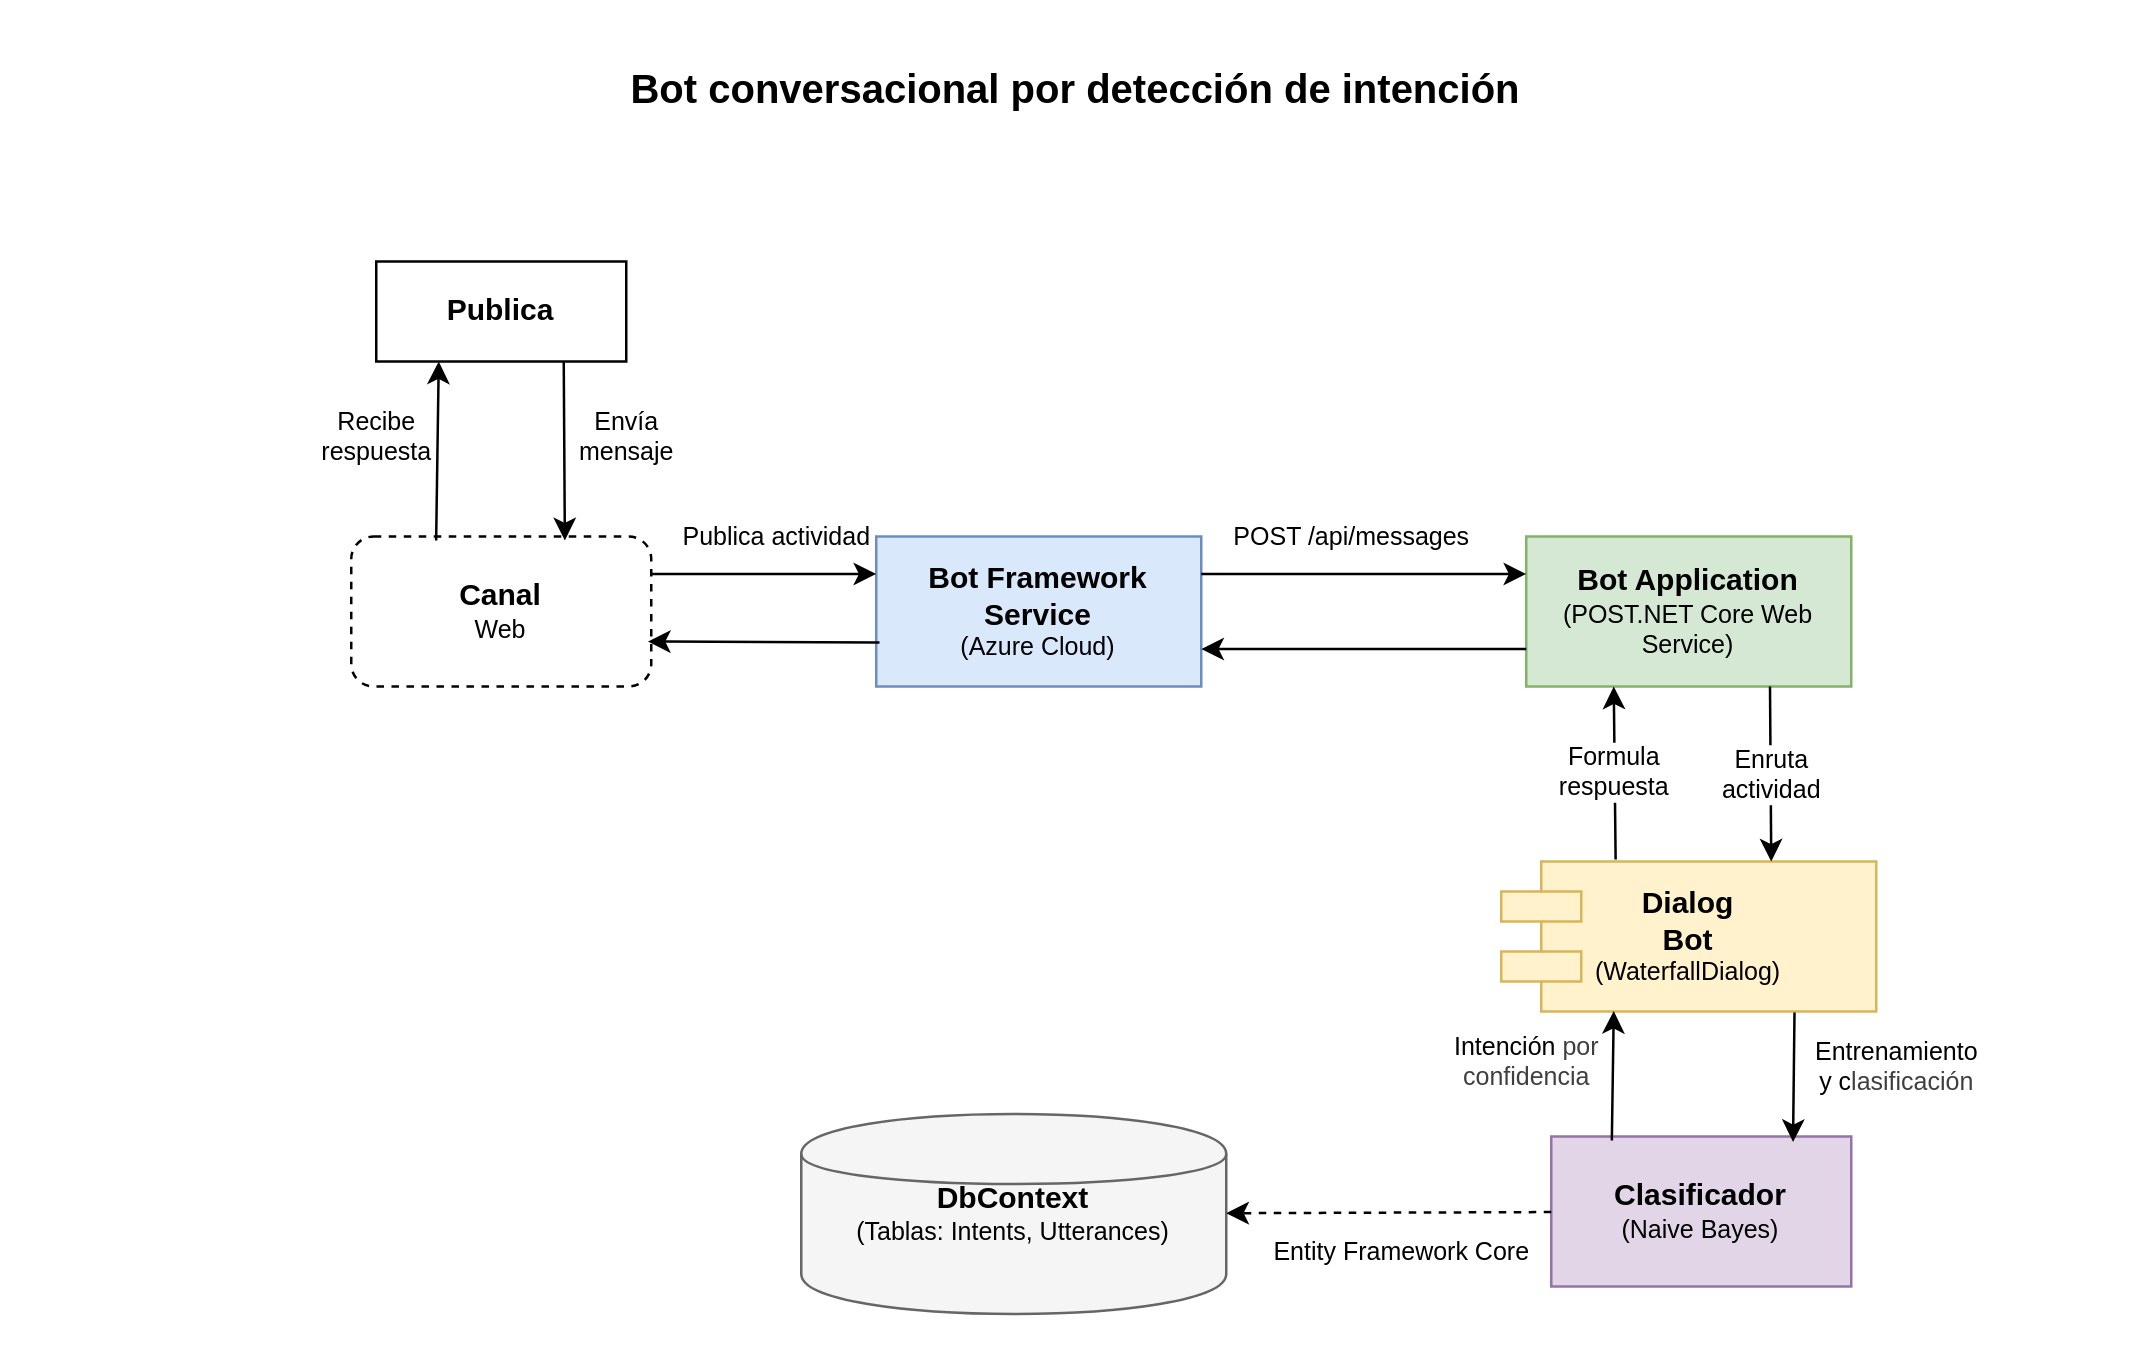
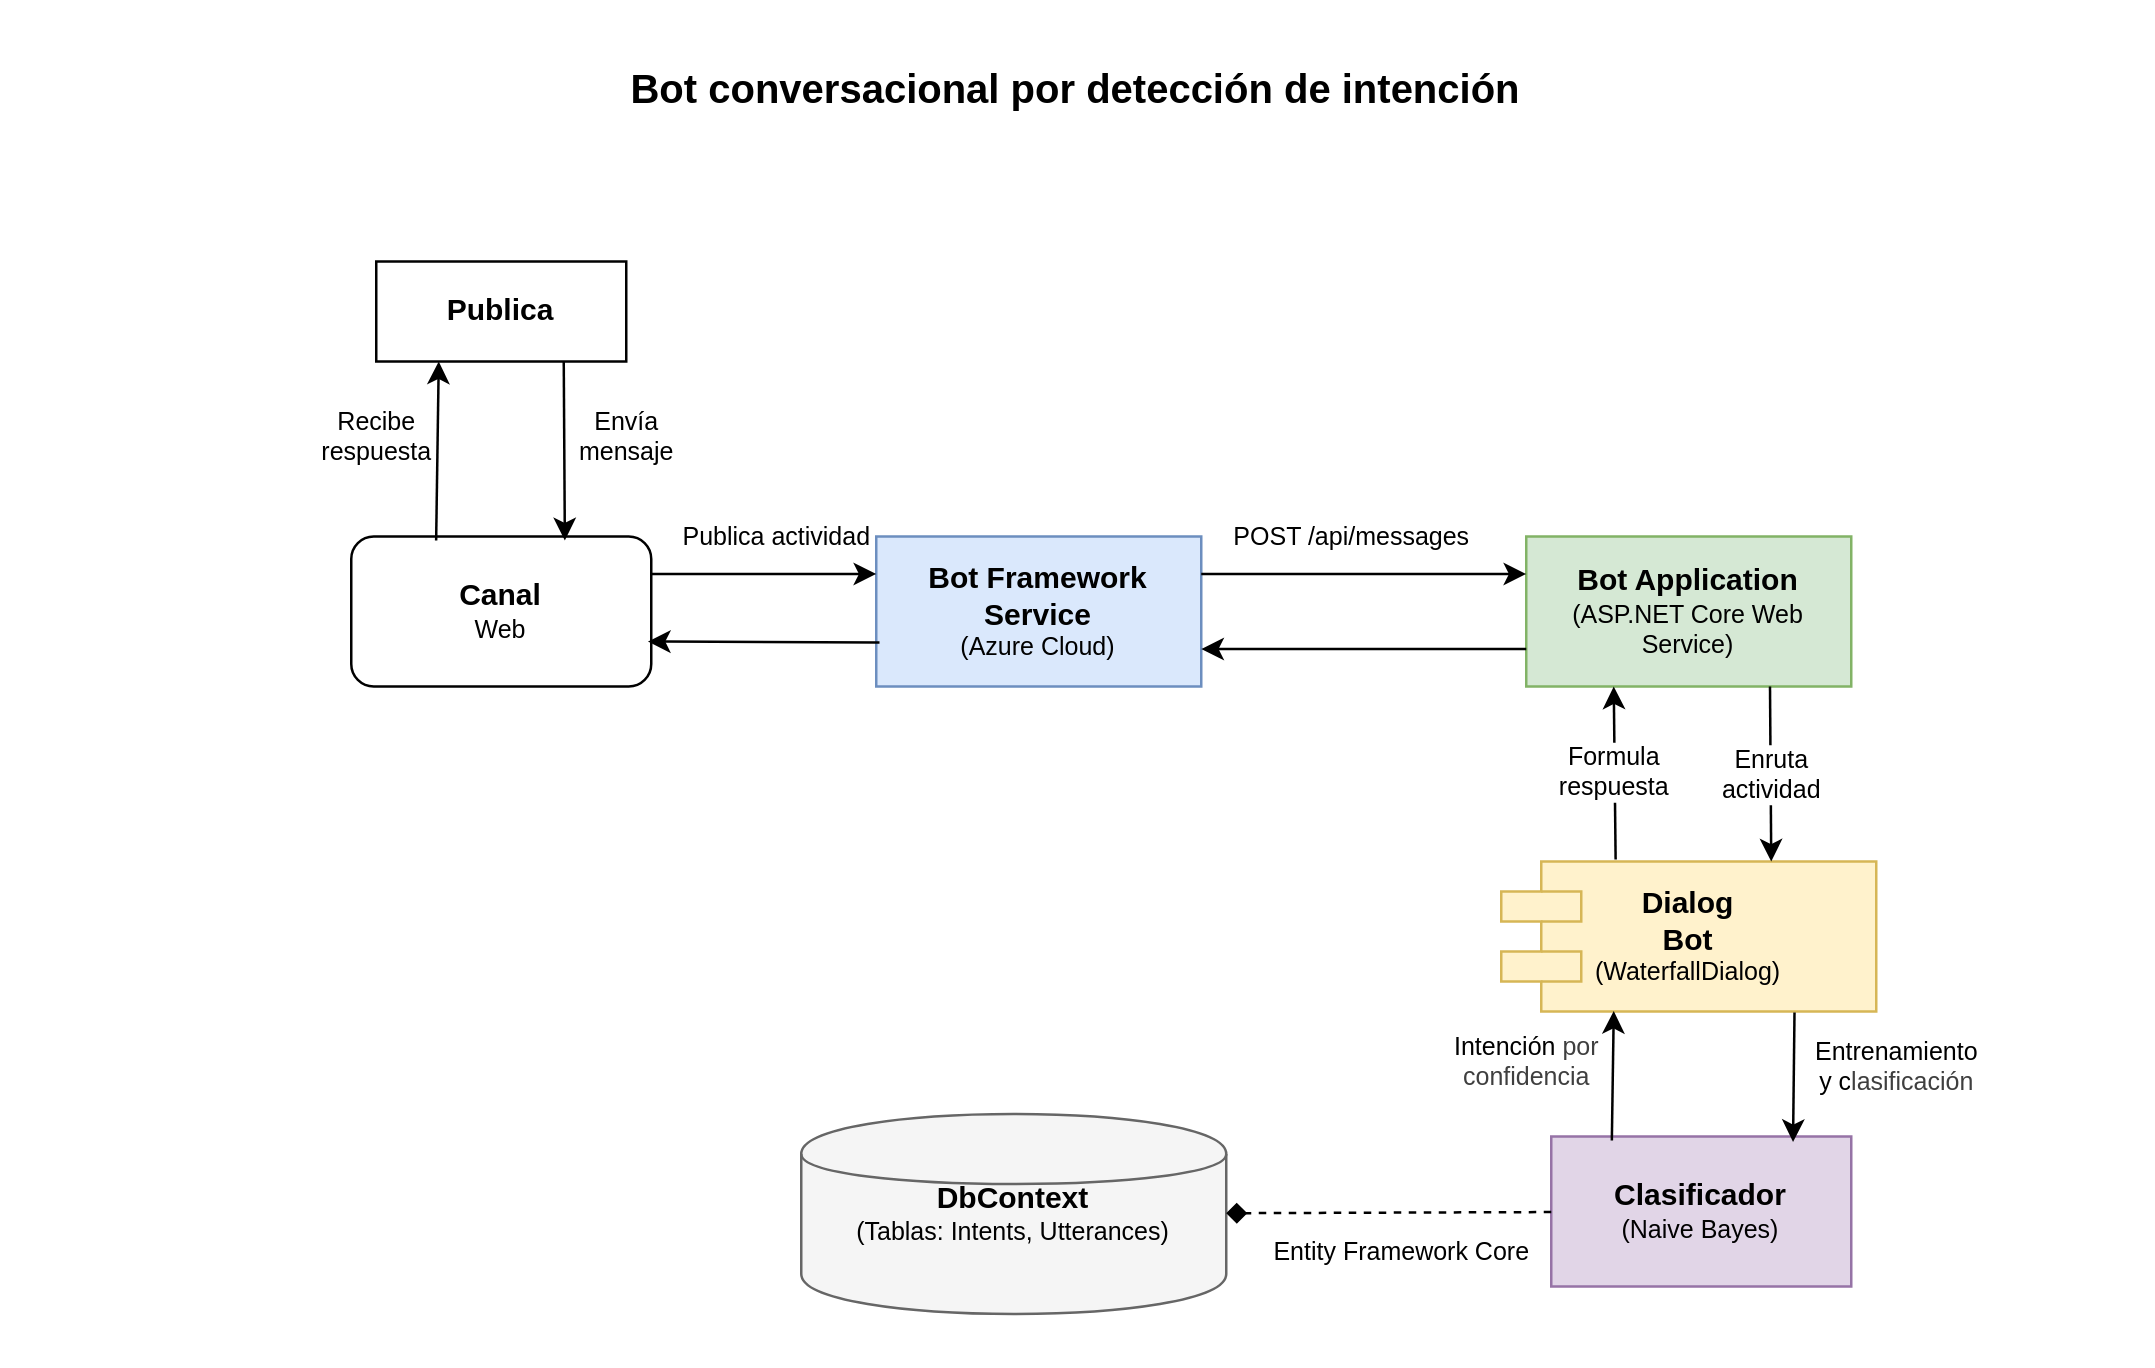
(501, 611) -> (501, 611)
(1689, 611) -> (1689, 611)
(1245, 1213) -> (1247, 1213)
